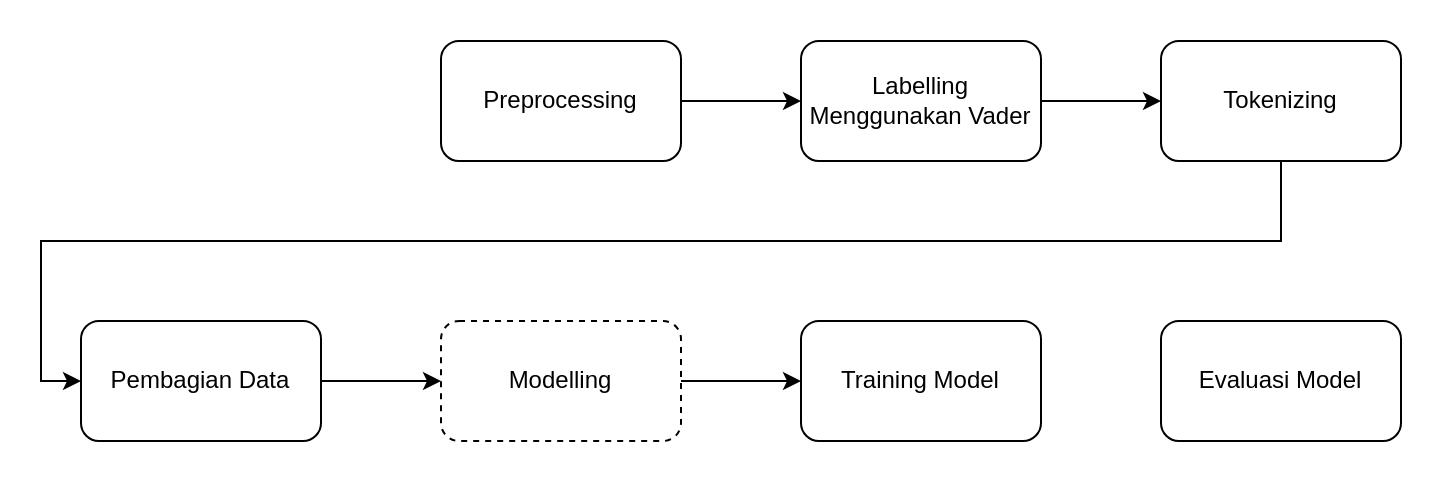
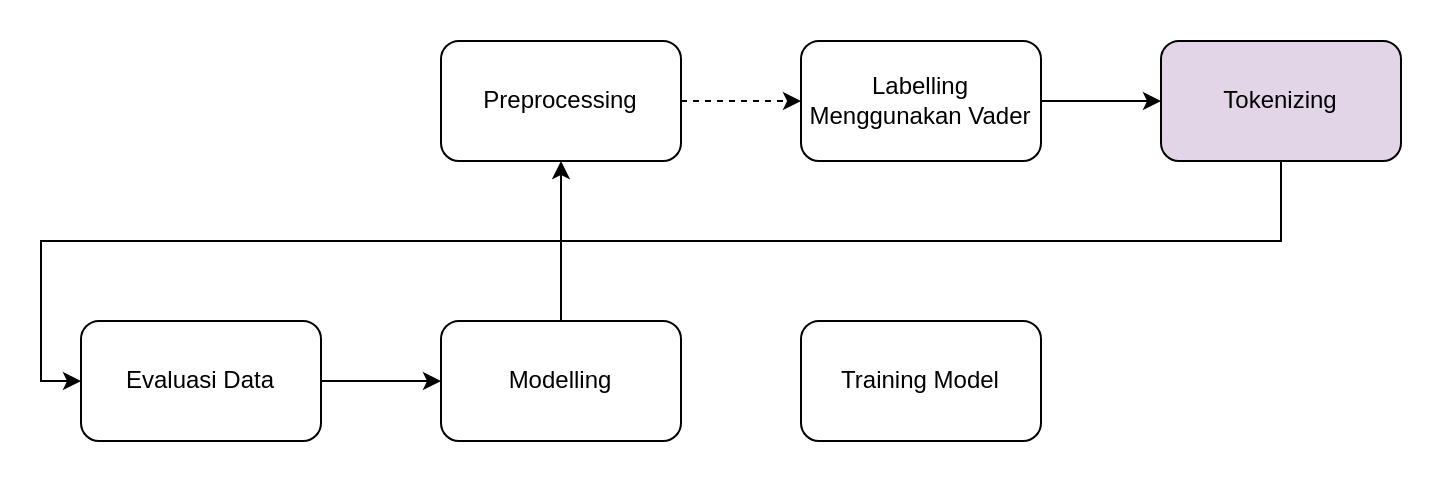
(736, 101) -> (736, 101)
(1281, 101) -> (1281, 101)
(201, 381) -> (201, 381)
(561, 381) -> (561, 381)
(734, 381) -> (561, 248)
(1281, 381) -> none
